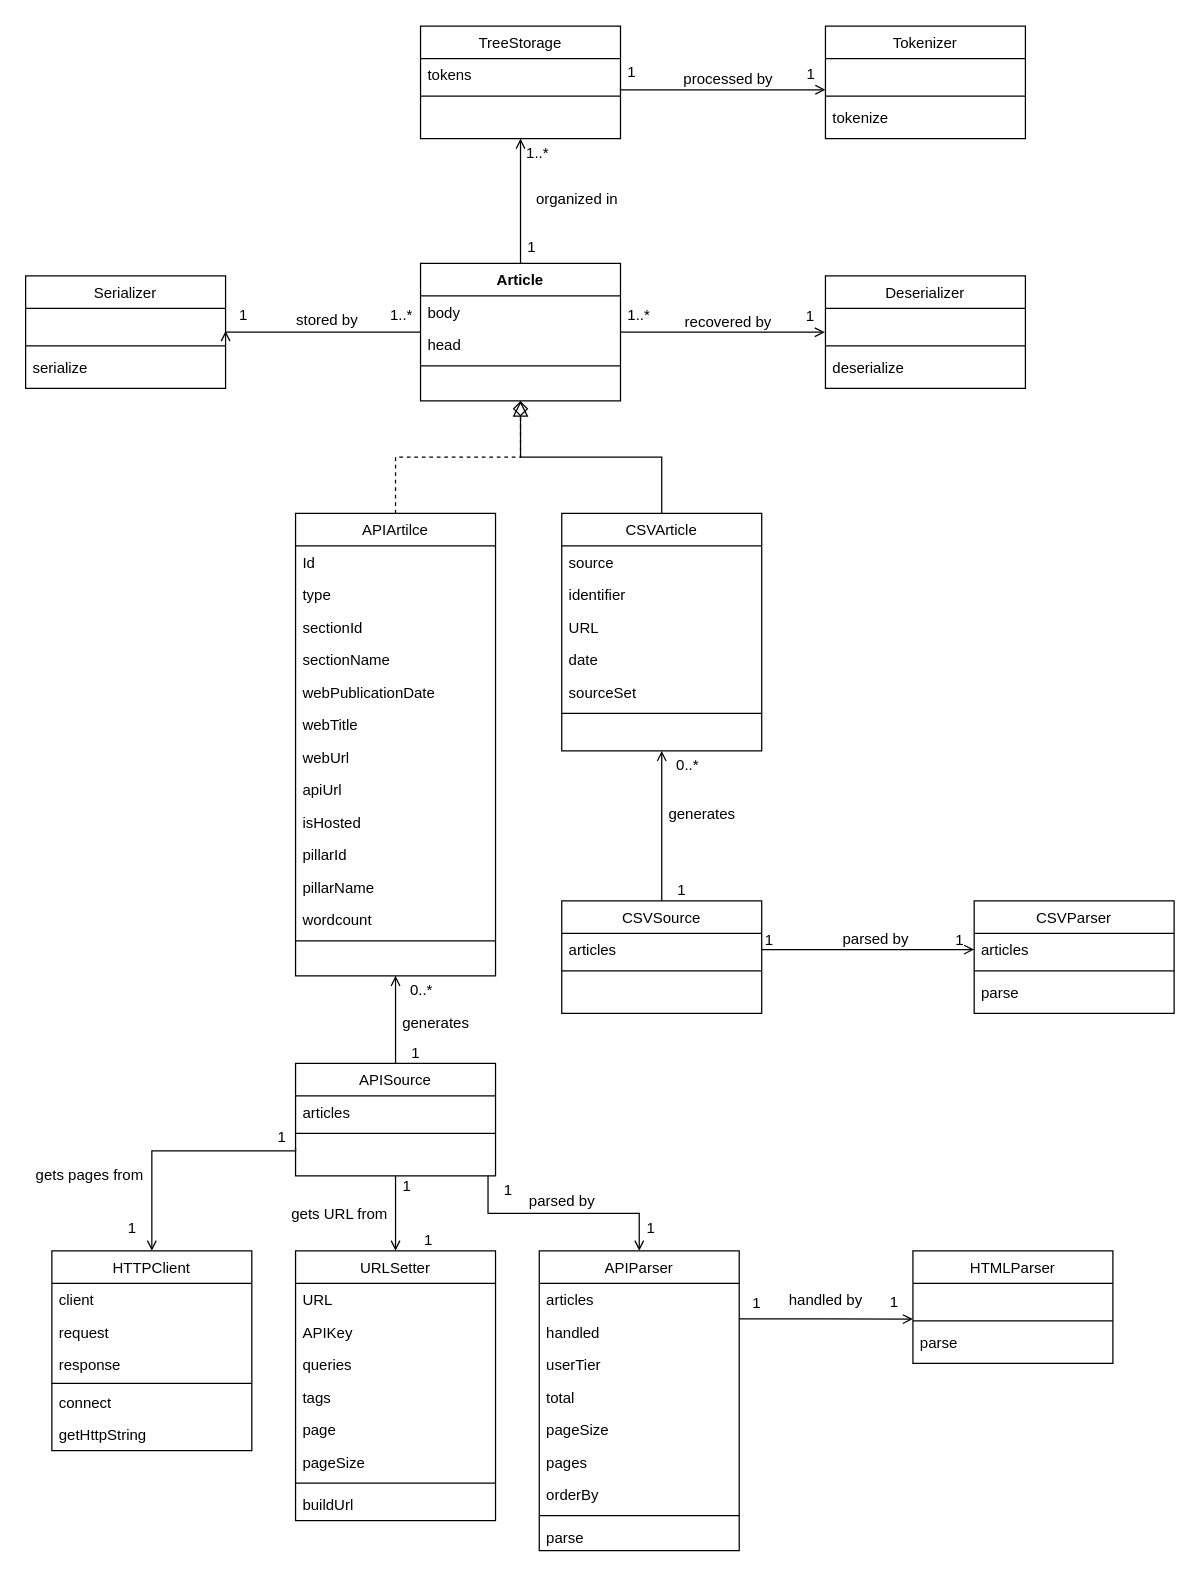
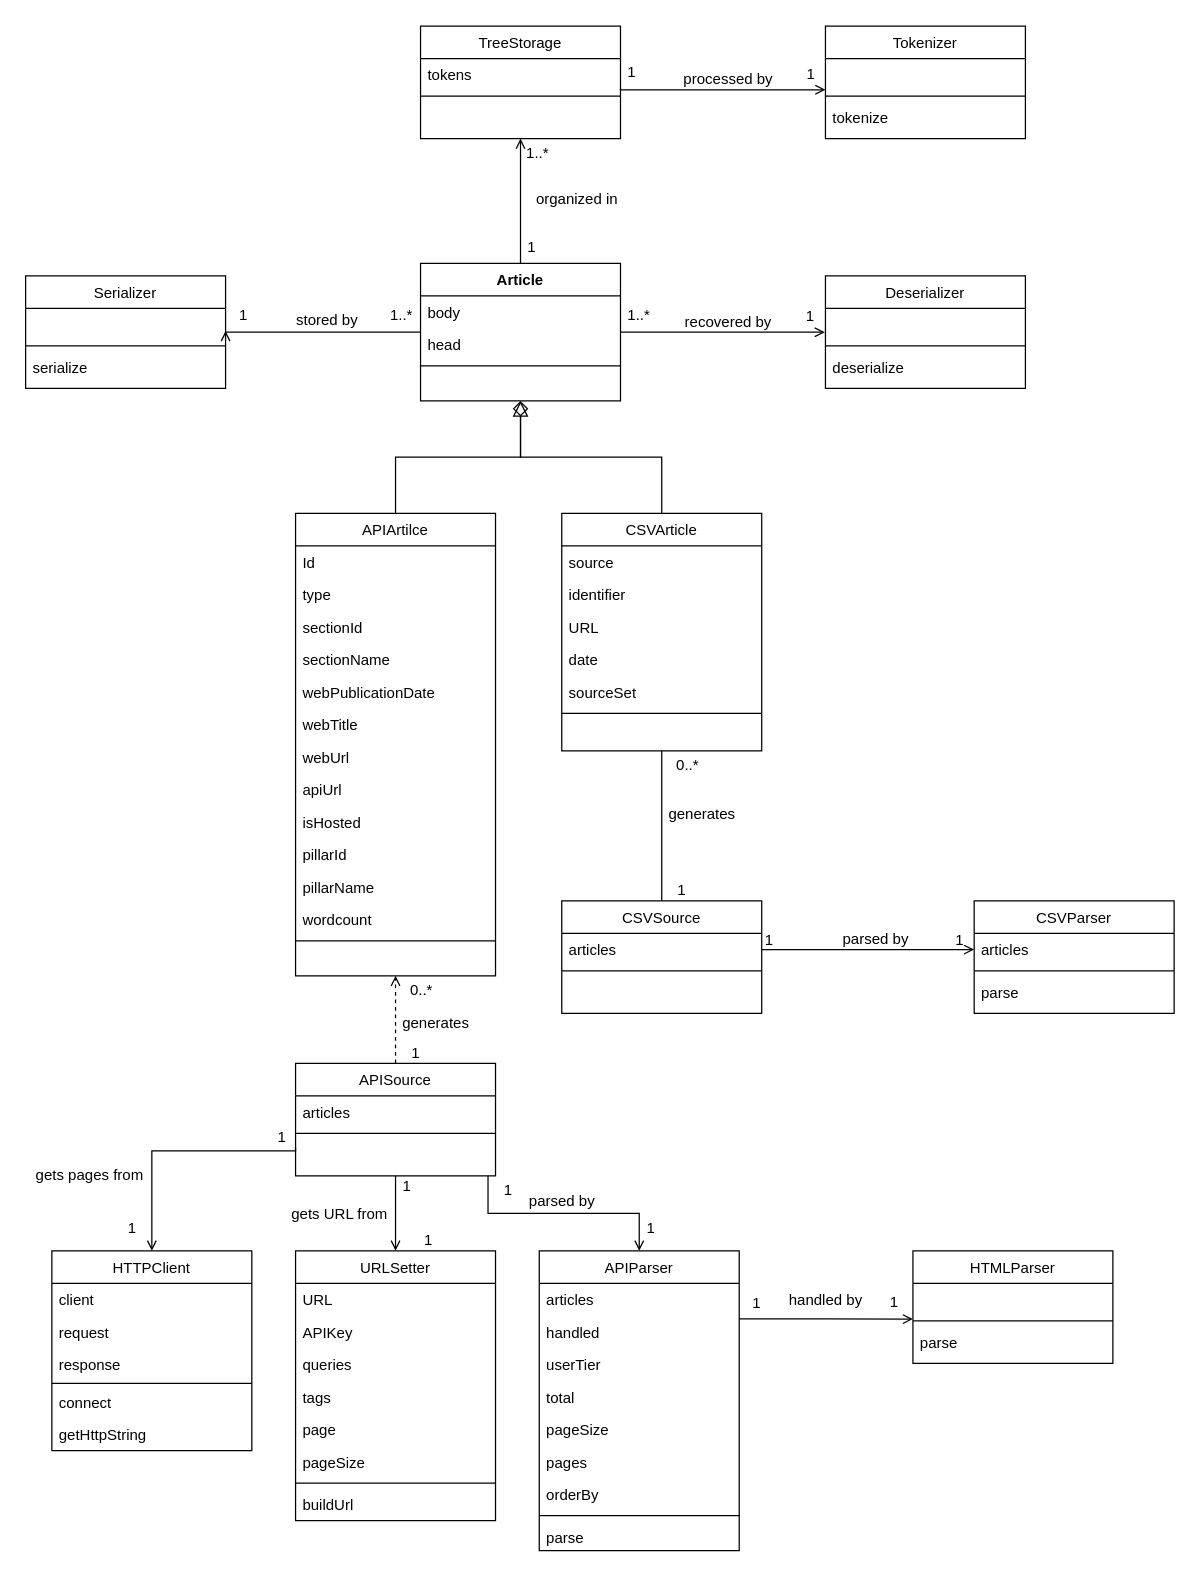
(430, 457) -> (430, 457)
(662, 757) -> (662, 757)
(396, 1020) -> (396, 1020)
